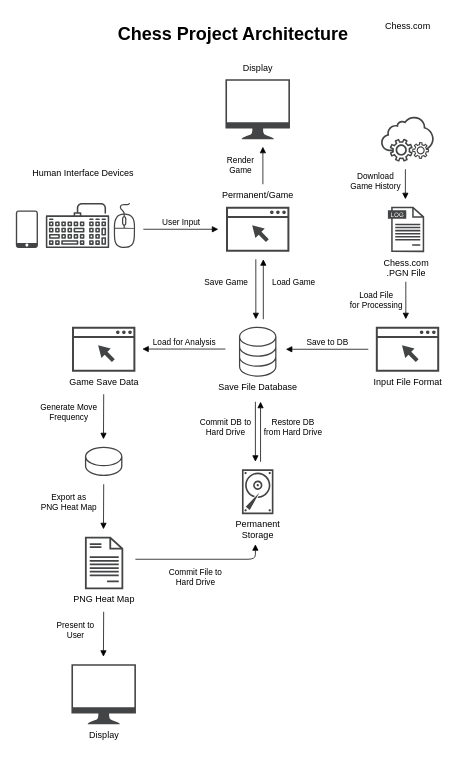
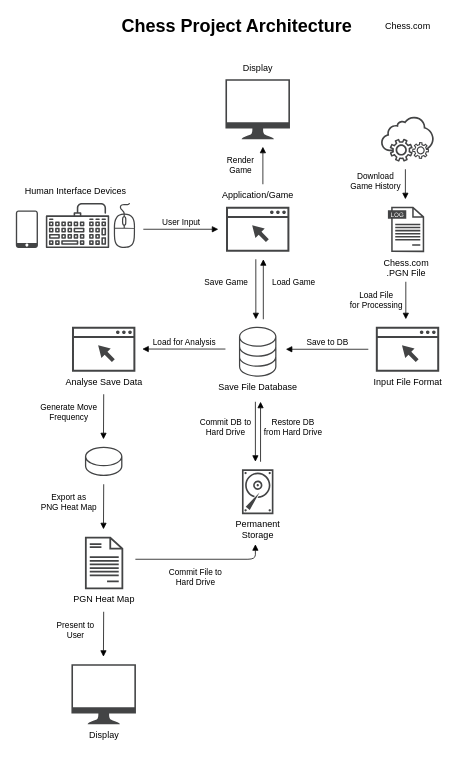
(233, 34) -> (237, 27)
(83, 173) -> (75, 192)
(258, 195) -> (258, 195)
(104, 382) -> (104, 382)
(104, 600) -> (104, 600)
